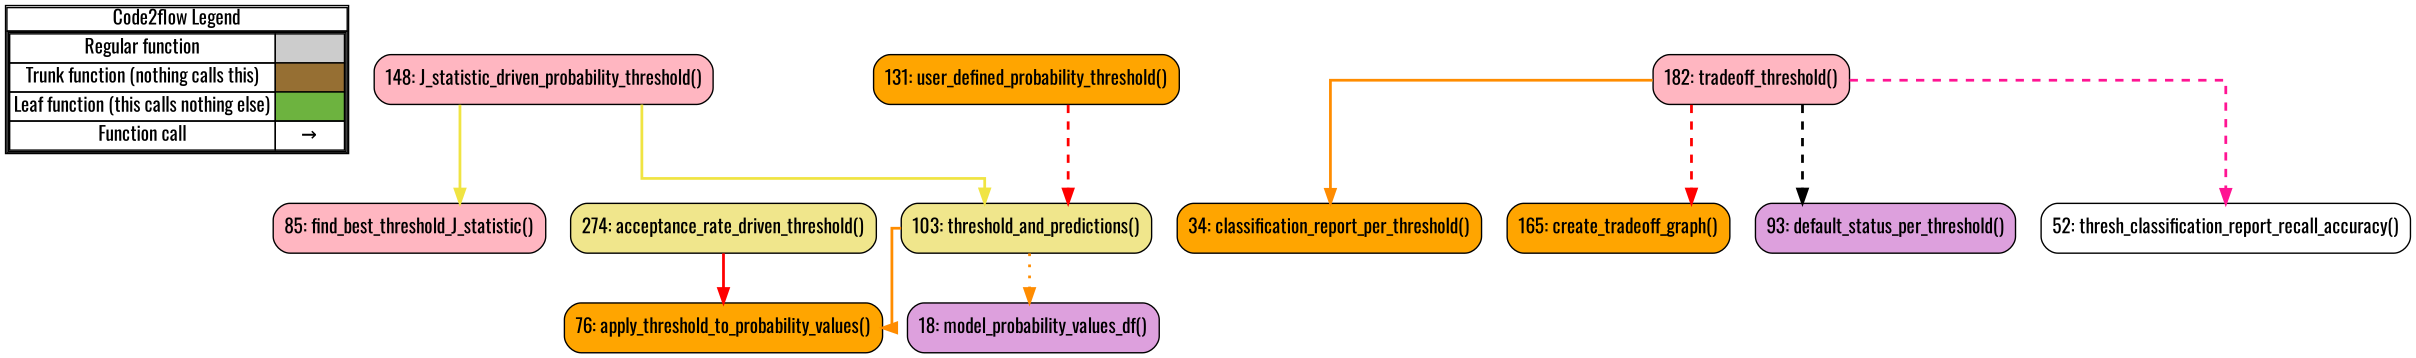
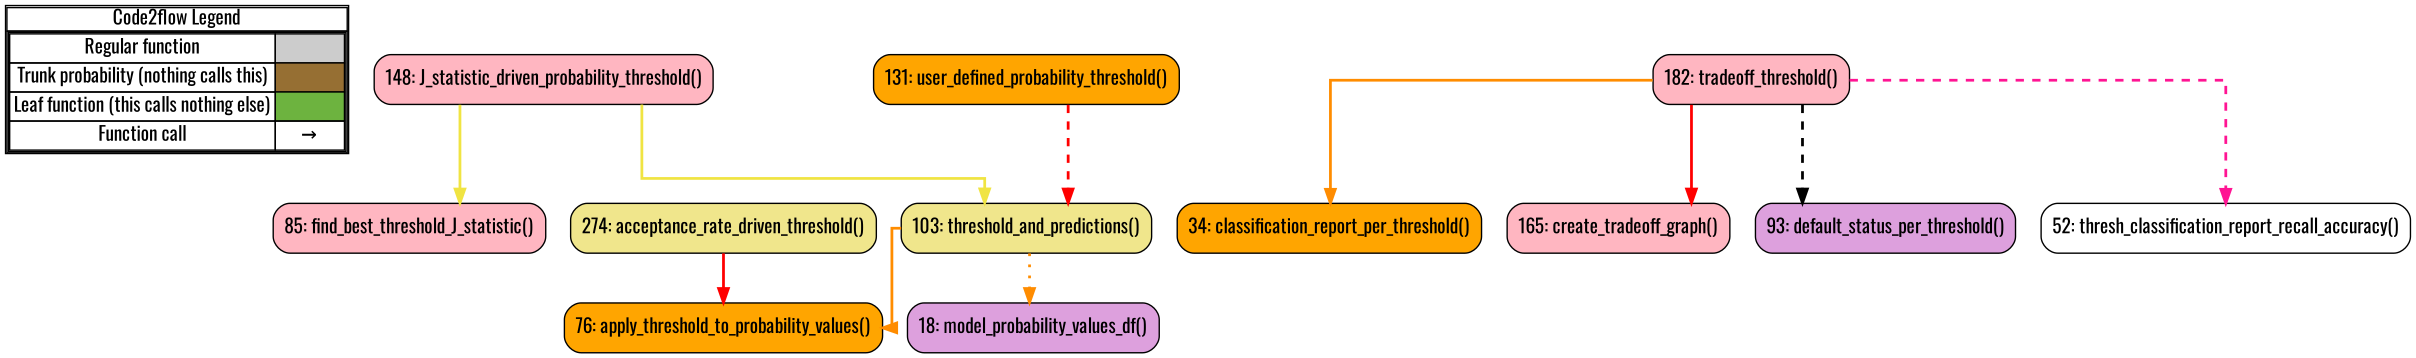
(142, 77) -> (142, 77)
(1692, 147) -> (1692, 147)
(1618, 228) -> (1618, 228)
